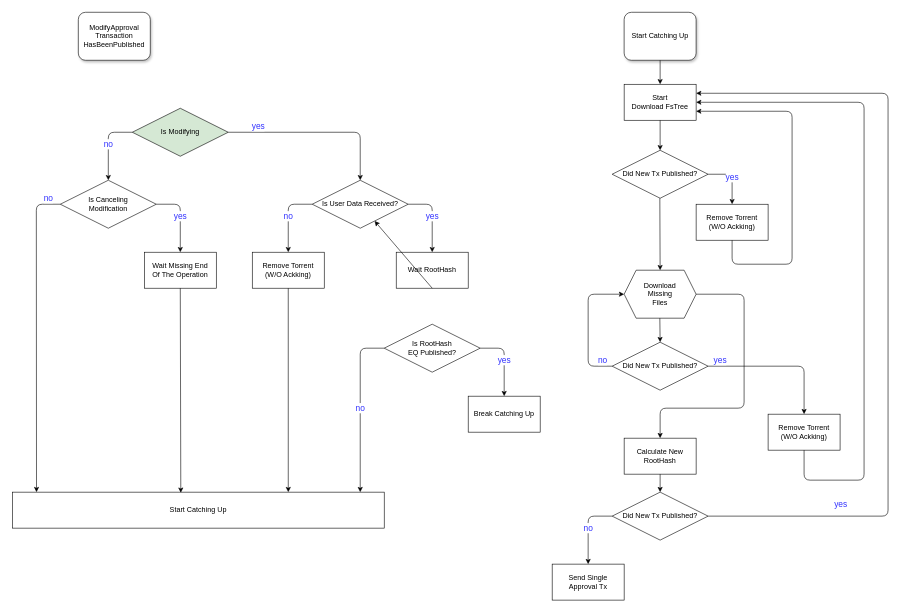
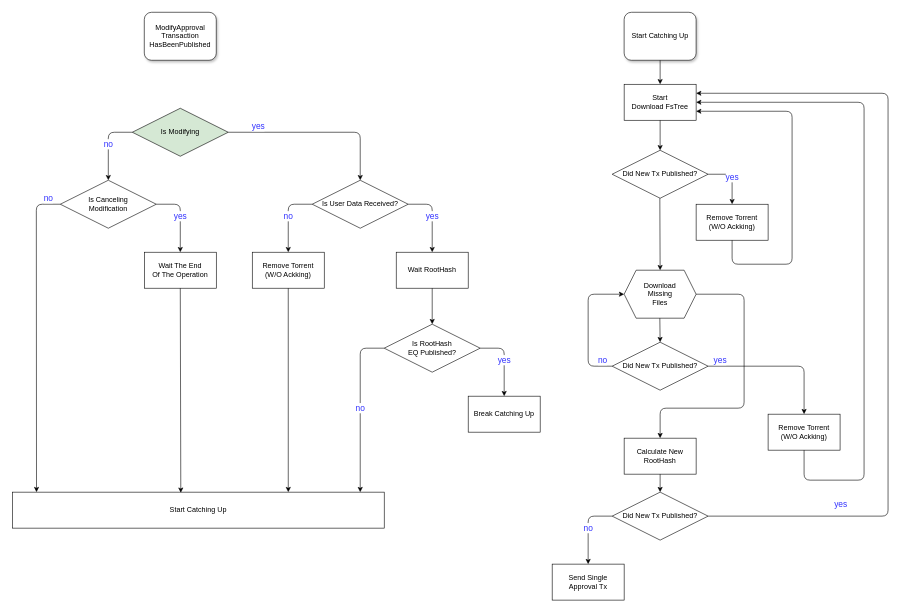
(114, 36) -> (180, 36)
(403, 254) -> (432, 318)
(180, 270) -> (180, 270)
